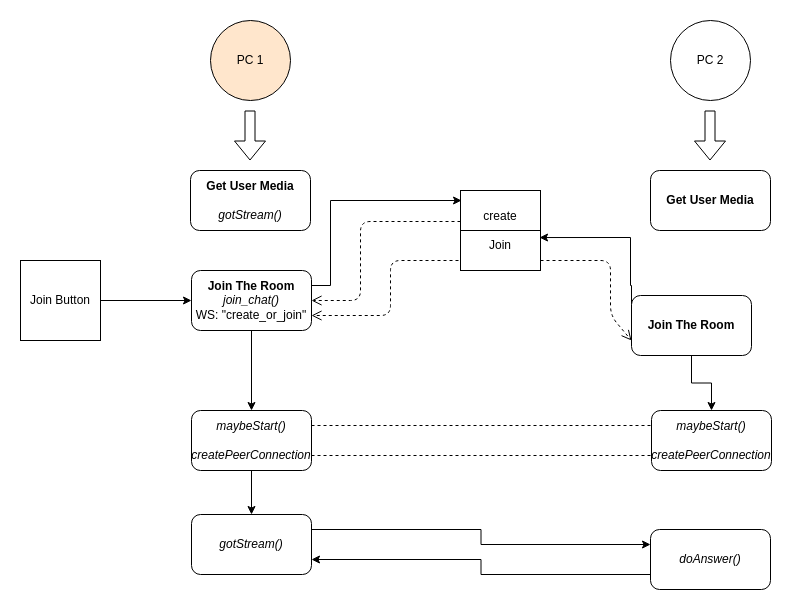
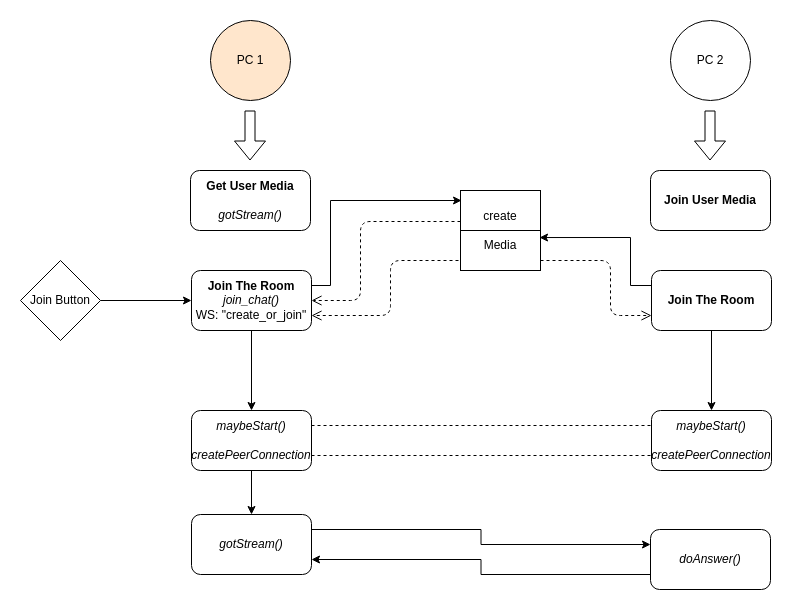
(711, 201) -> (711, 201)
(501, 231) -> (501, 231)
(61, 301) -> (61, 301)
(692, 326) -> (712, 301)
